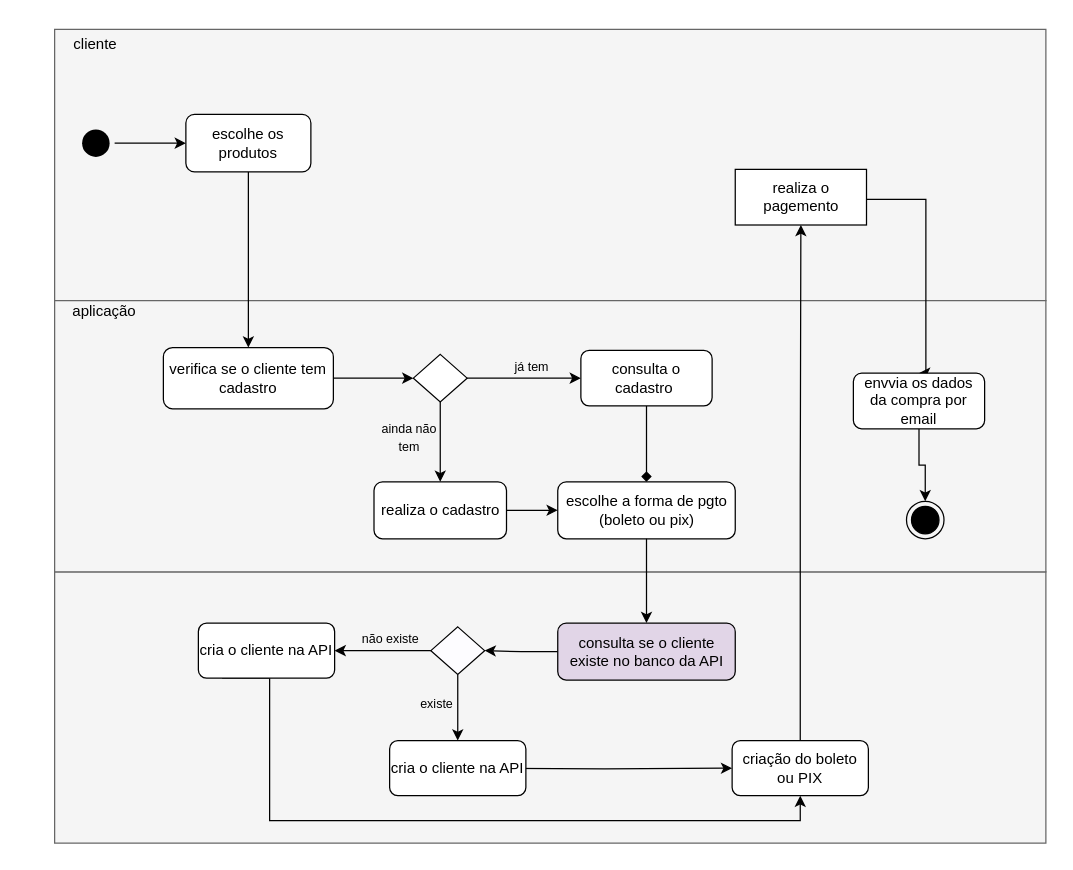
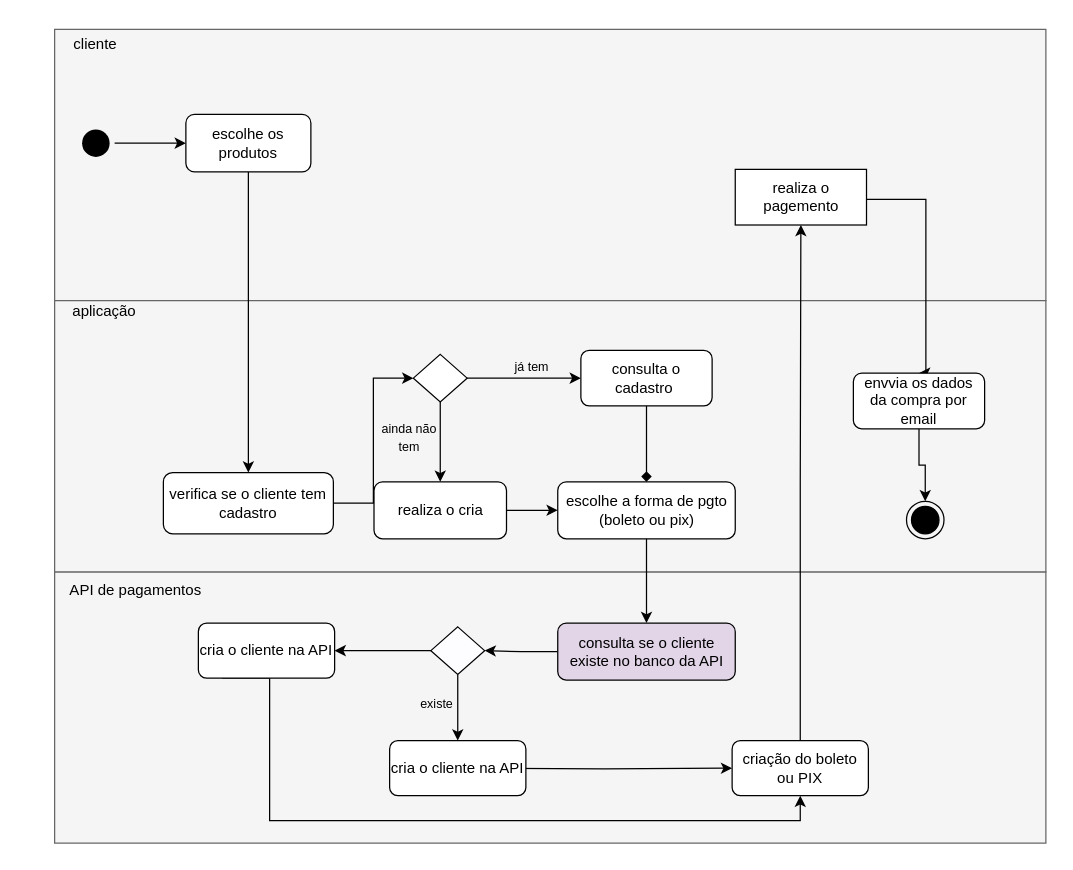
(248, 378) -> (248, 503)
(441, 511) -> (441, 511)
none -> (136, 591)
(391, 638) -> none
